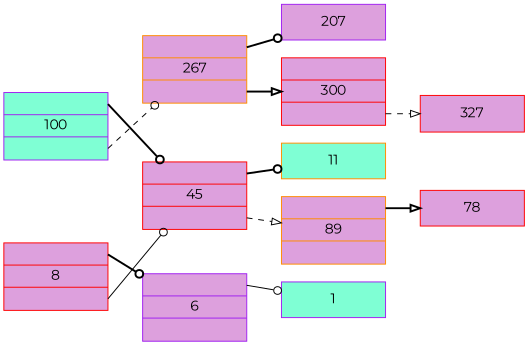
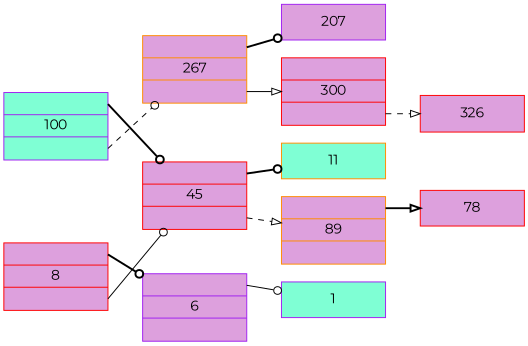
(259, 92) -> (259, 92)
(472, 114) -> (472, 114)
